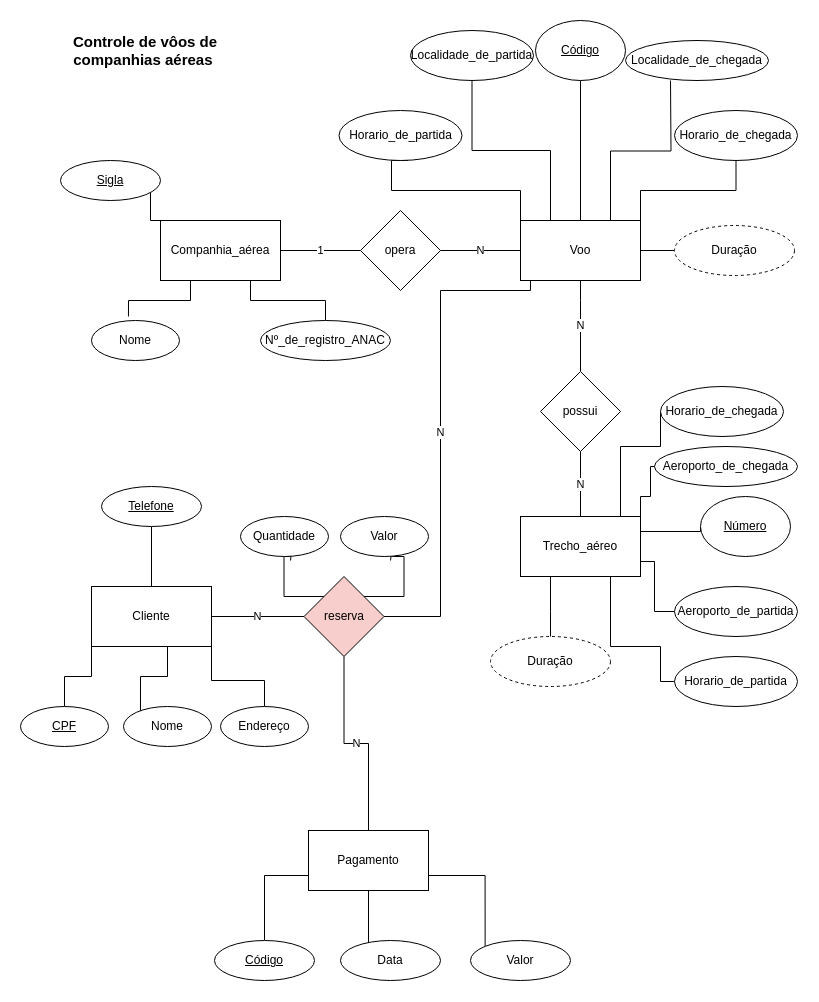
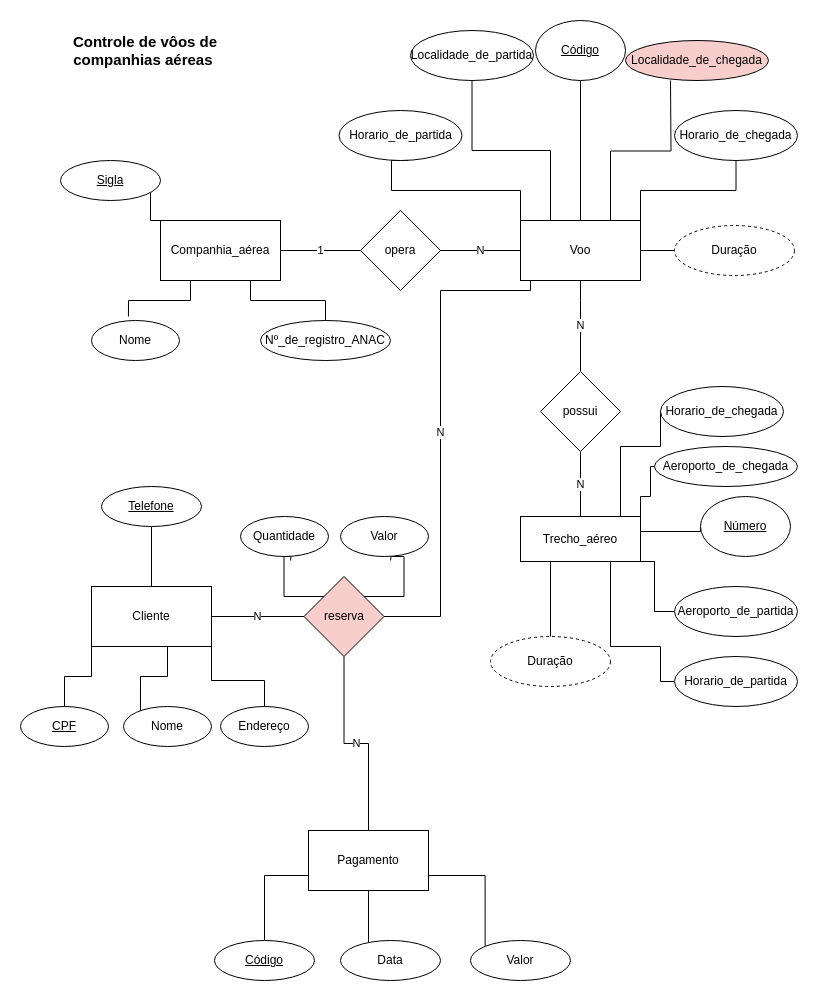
(697, 61) -> (697, 61)
(581, 547) -> (581, 539)
